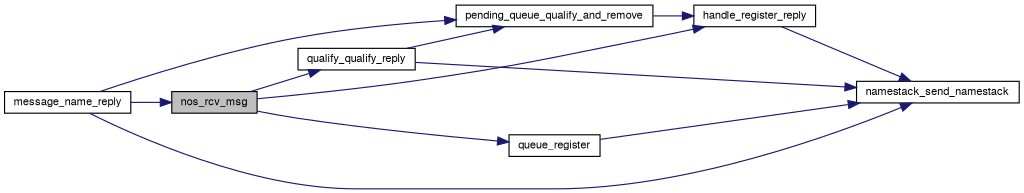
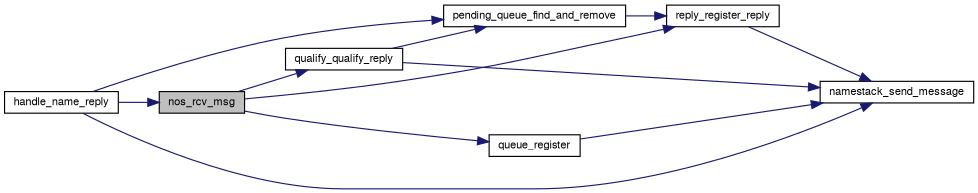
(555, 16) -> (535, 16)
(755, 16) -> (723, 16)
(938, 92) -> (897, 92)
(68, 102) -> (61, 102)
